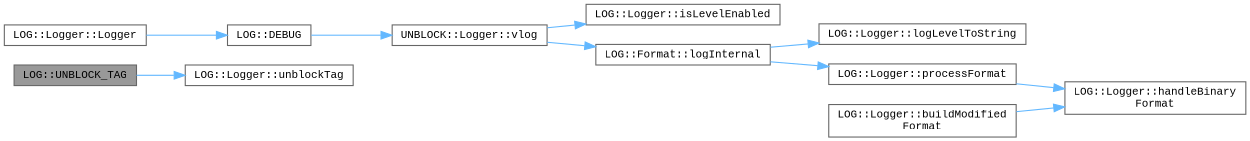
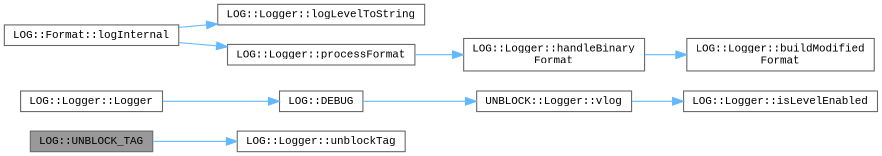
(566, 44) -> none
(1035, 110) -> (660, 55)
